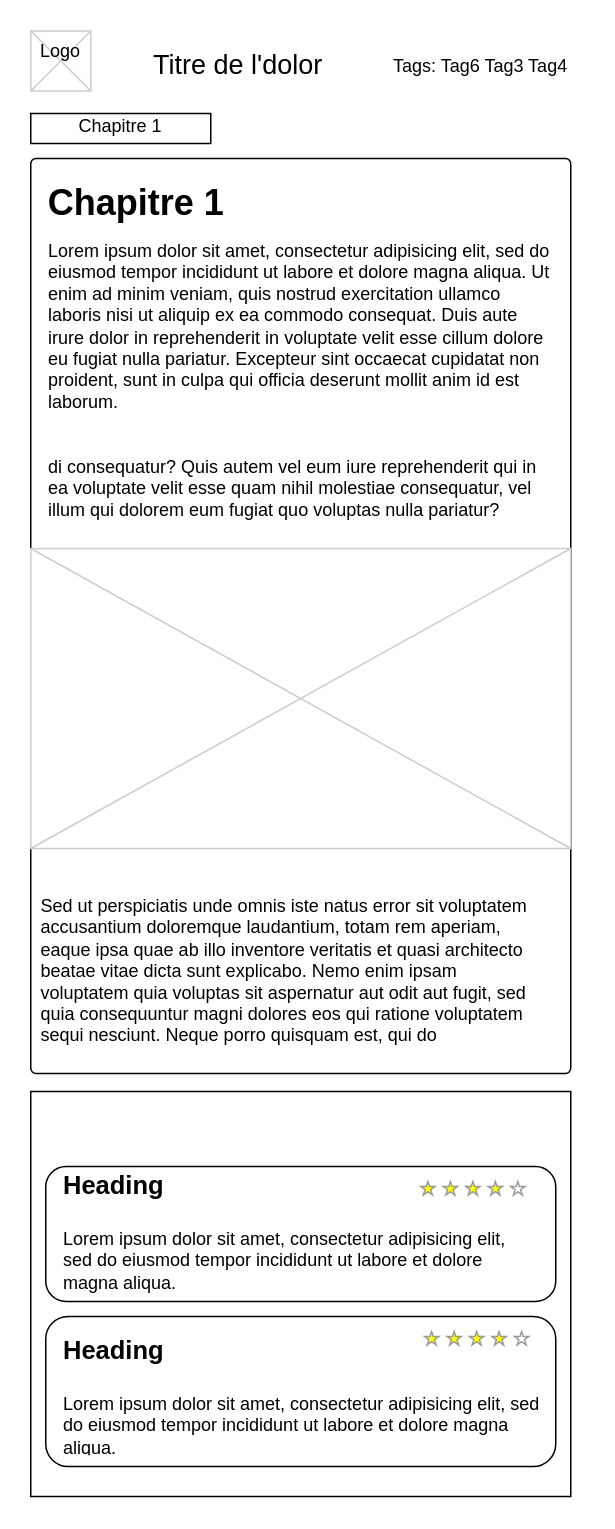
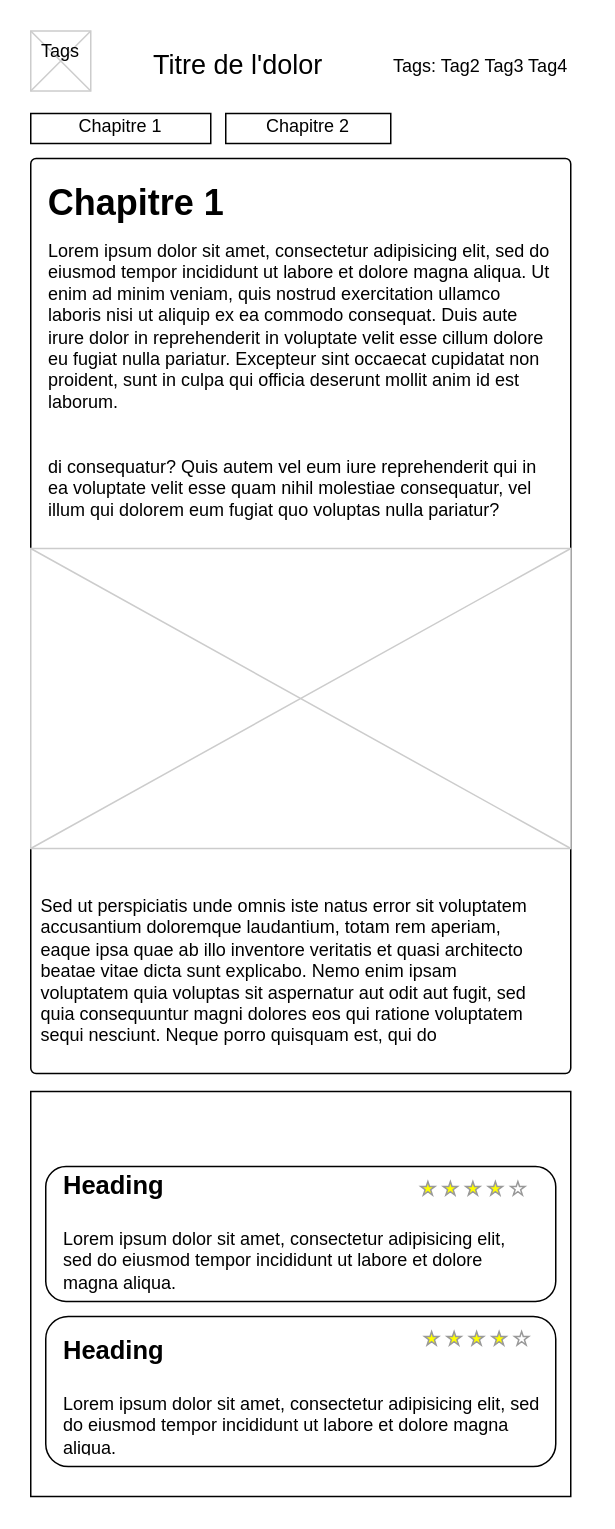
(60, 51) -> (60, 51)
(484, 66) -> (484, 66)
none -> (308, 128)
